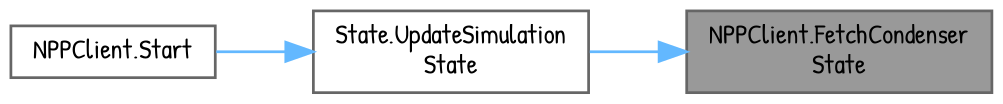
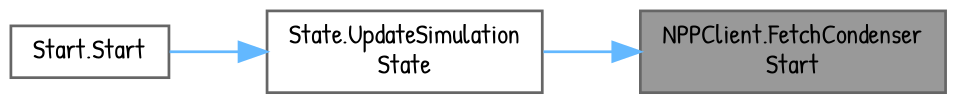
(113, 52) -> (90, 52)
(839, 52) -> (793, 52)
